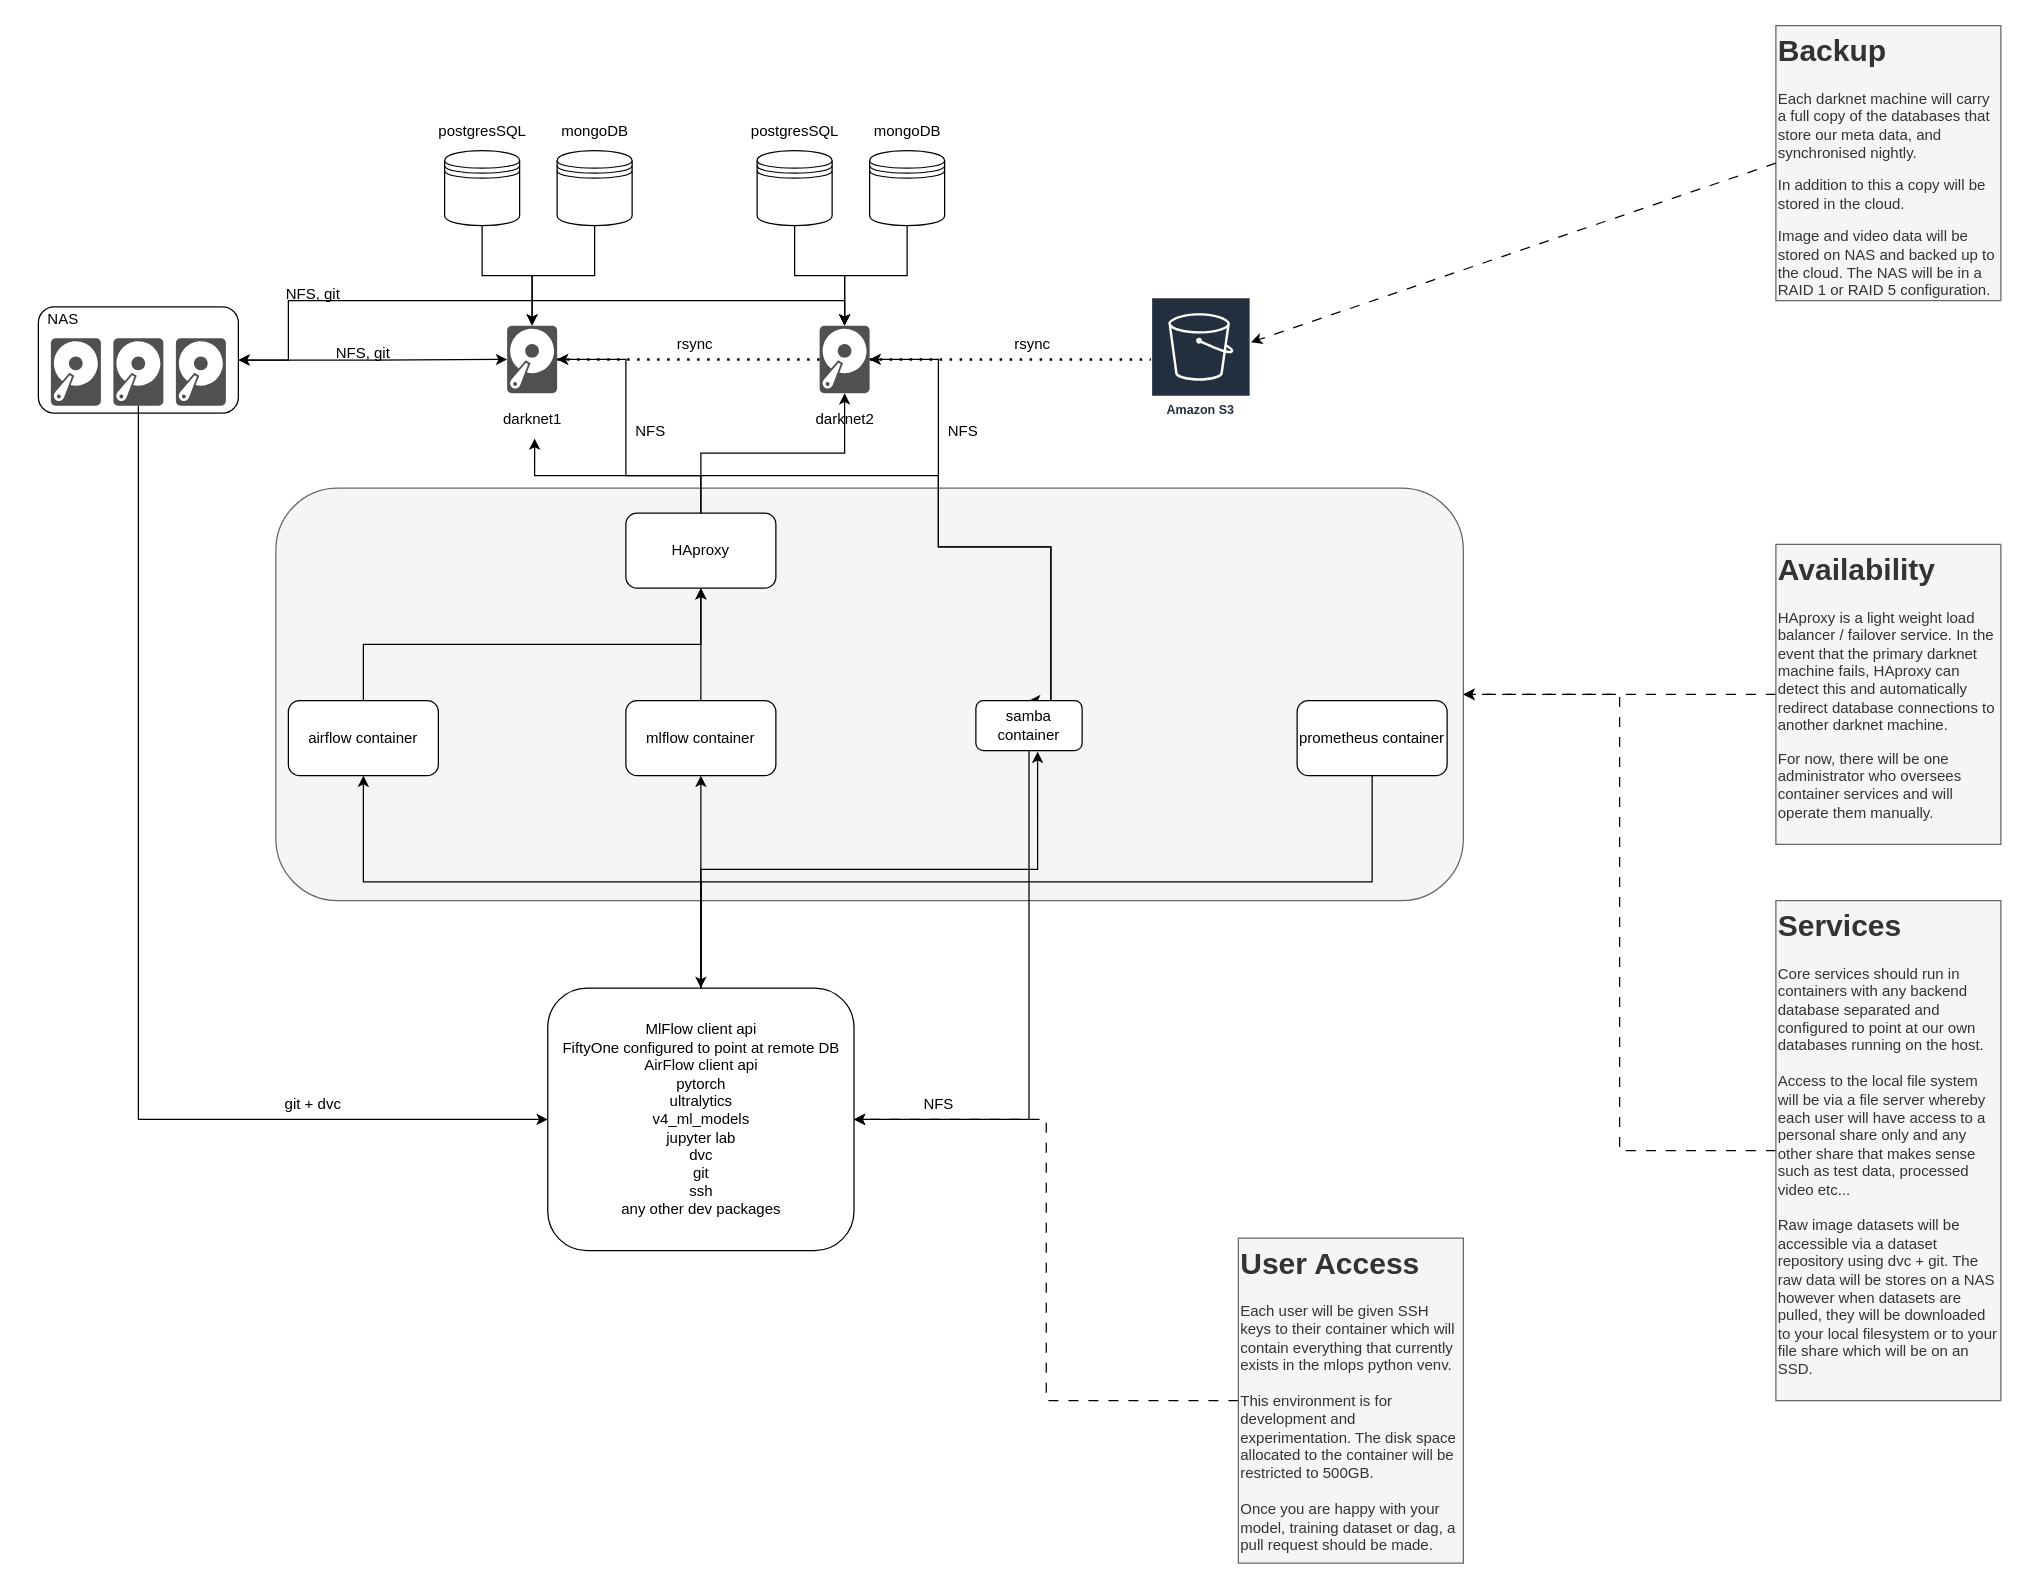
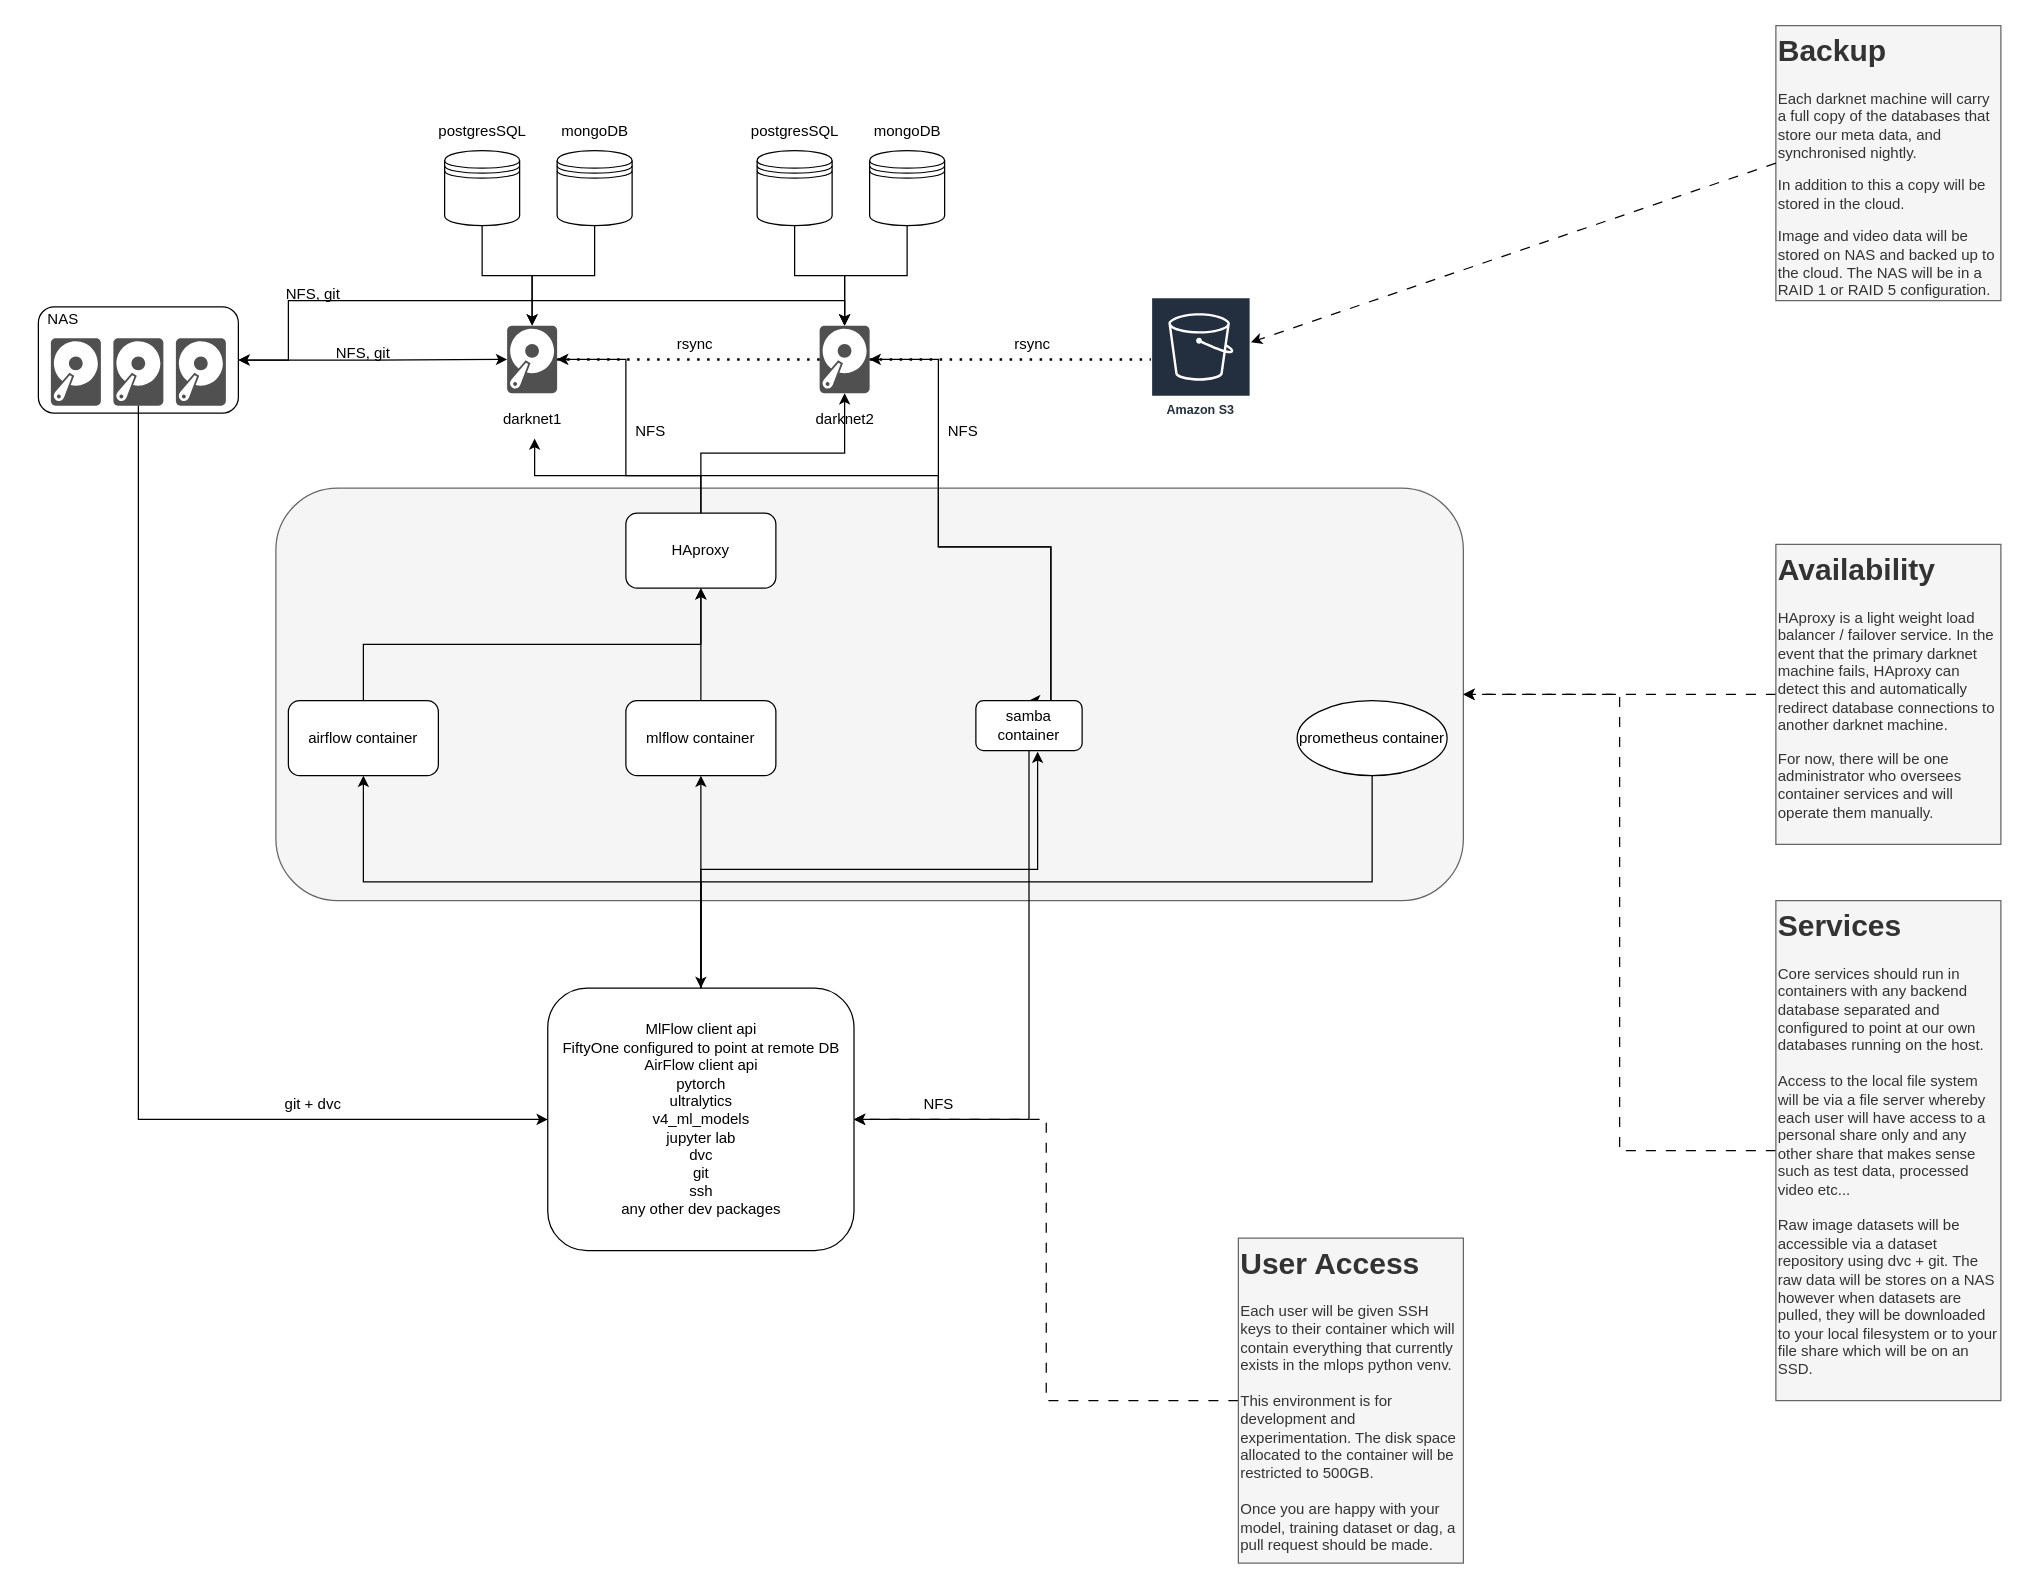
(1372, 738) -> (1372, 738)
